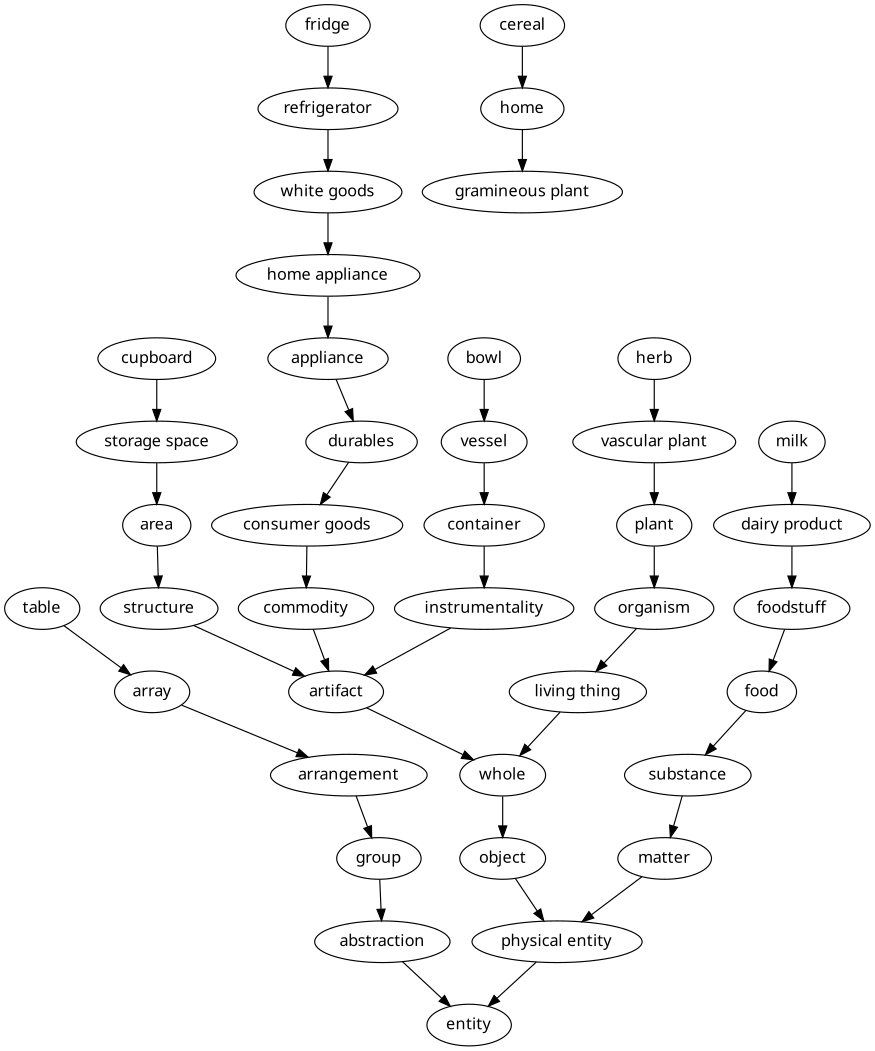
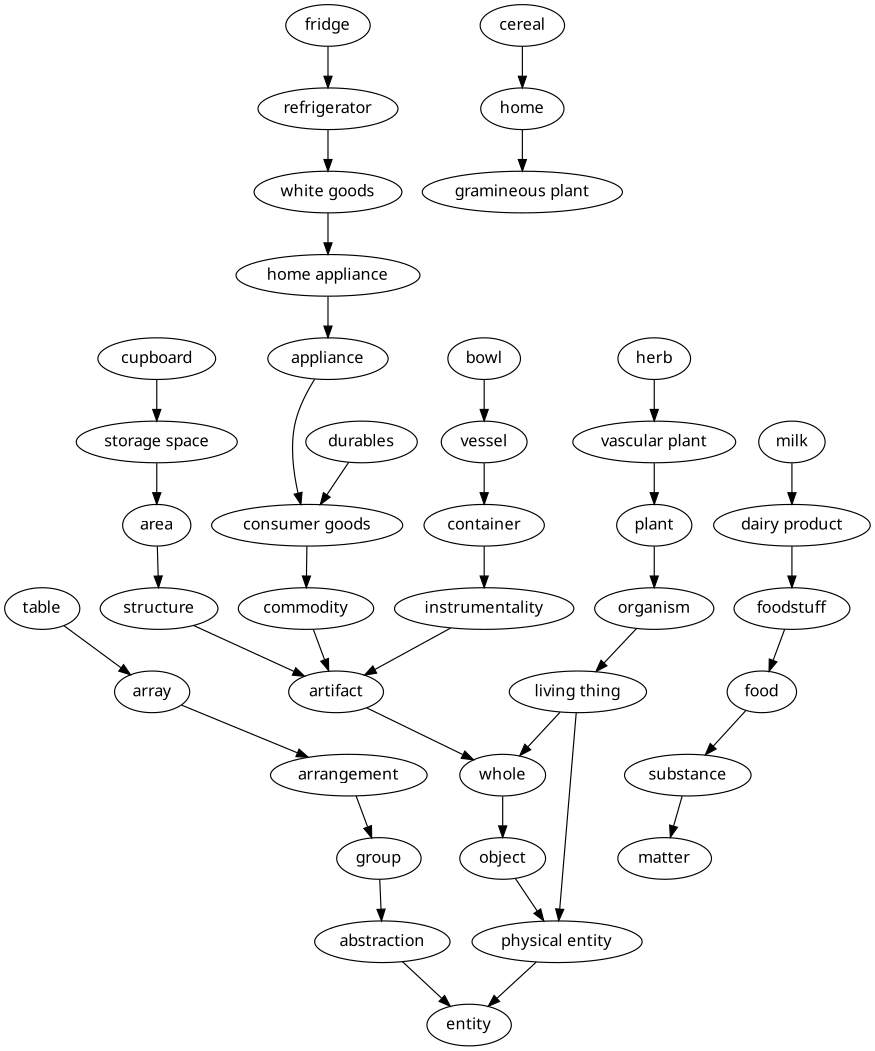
(342, 395) -> (293, 434)
(617, 896) -> (568, 811)
